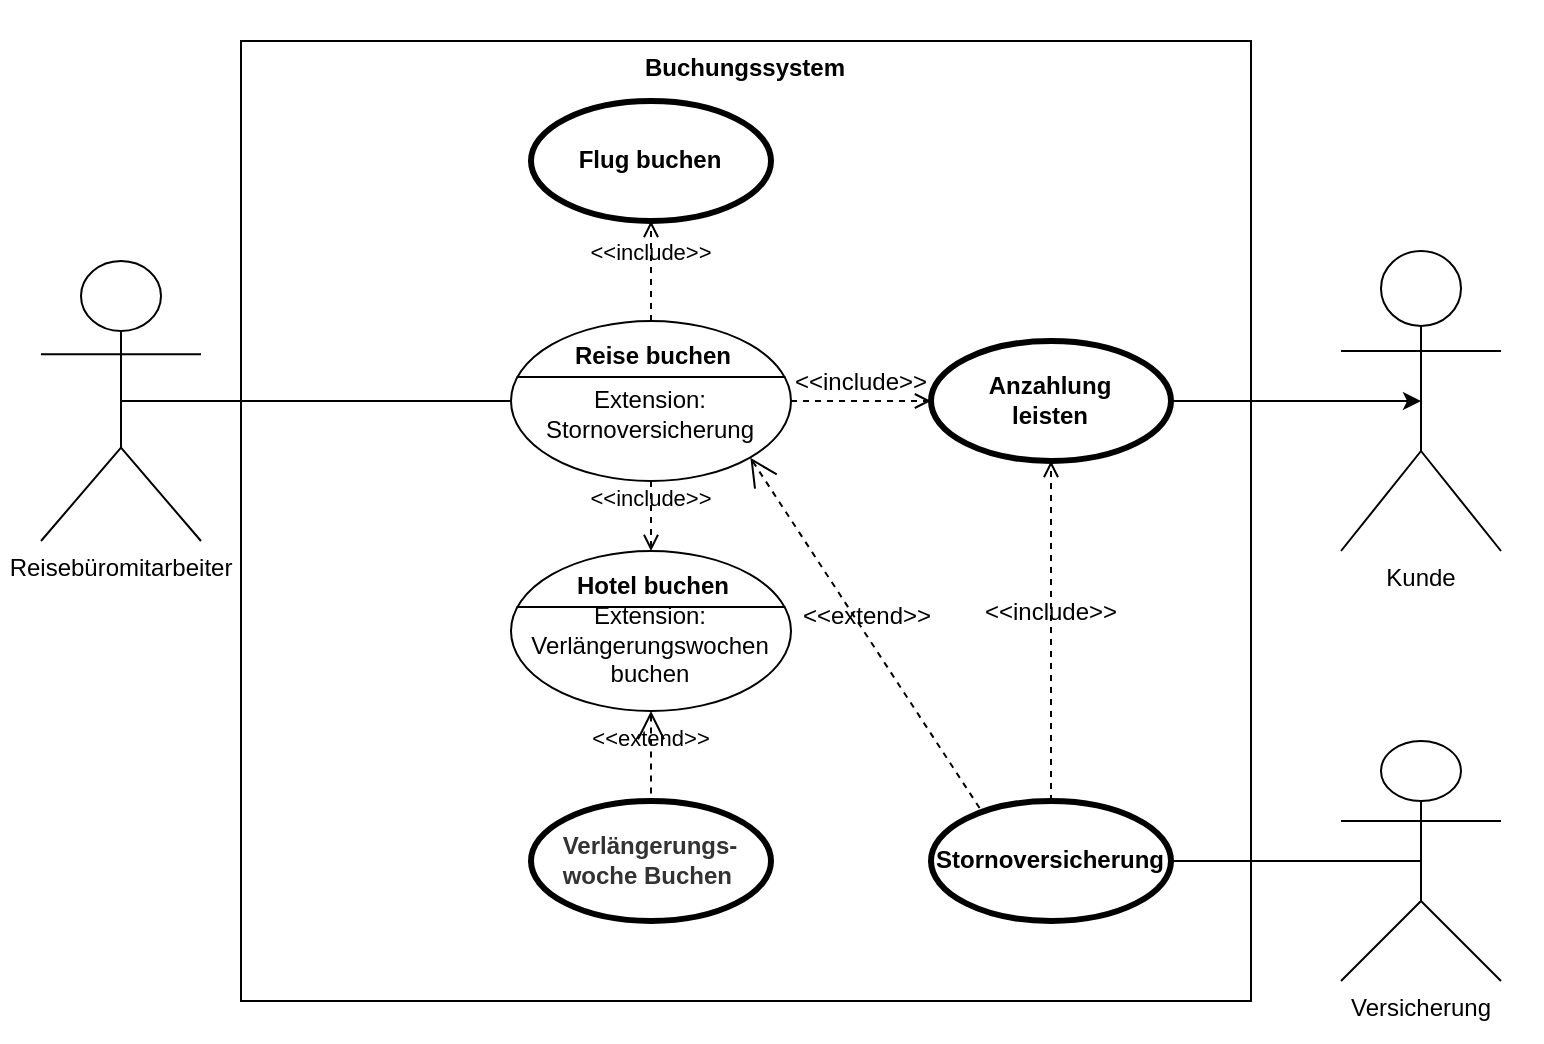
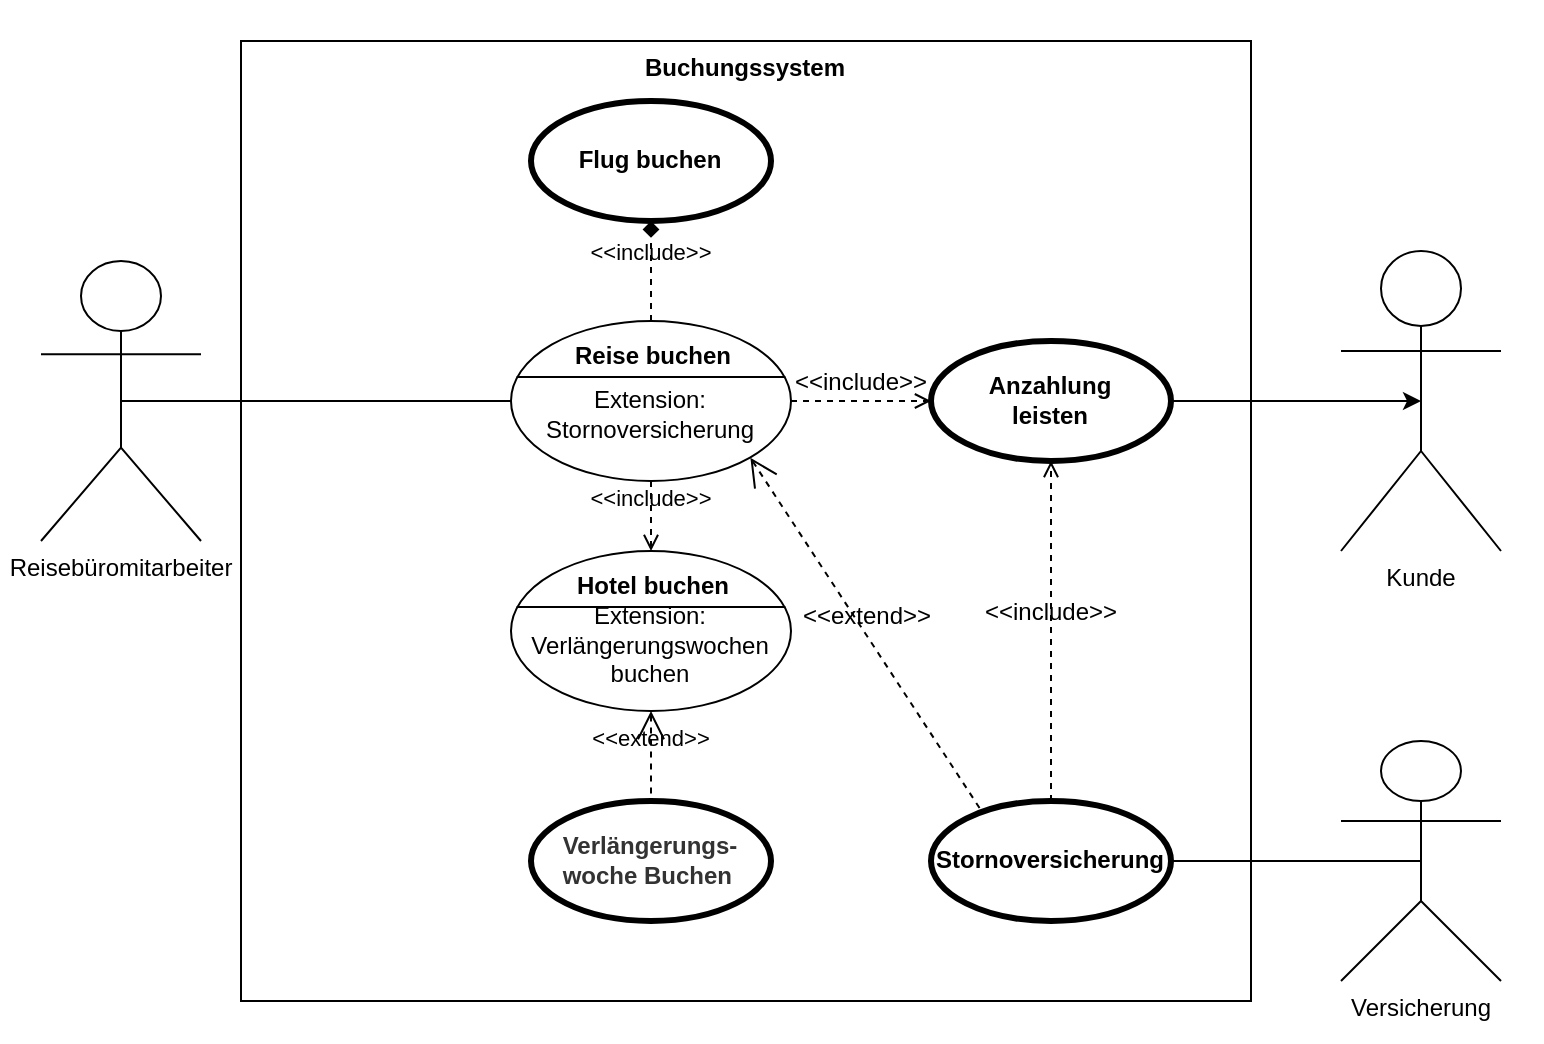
(651, 232) -> (651, 237)
